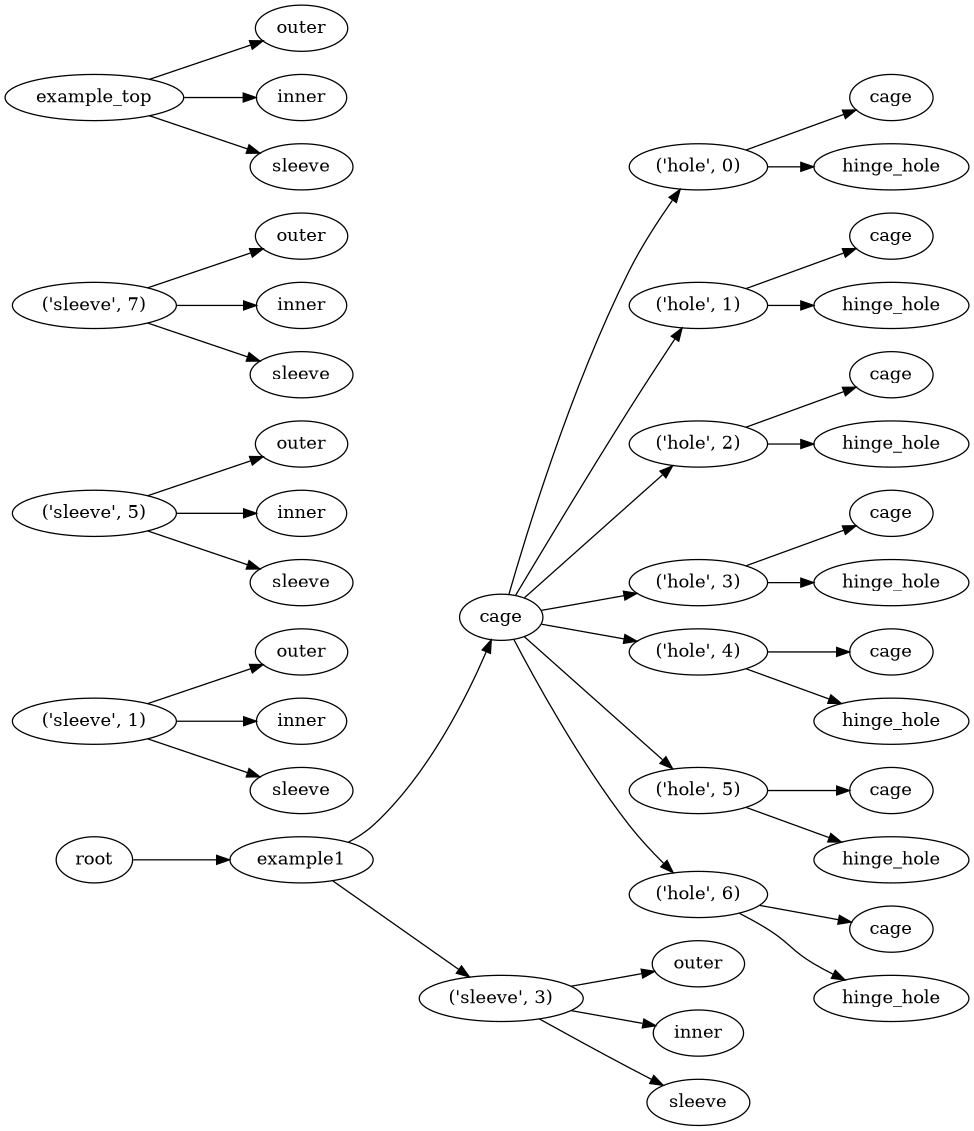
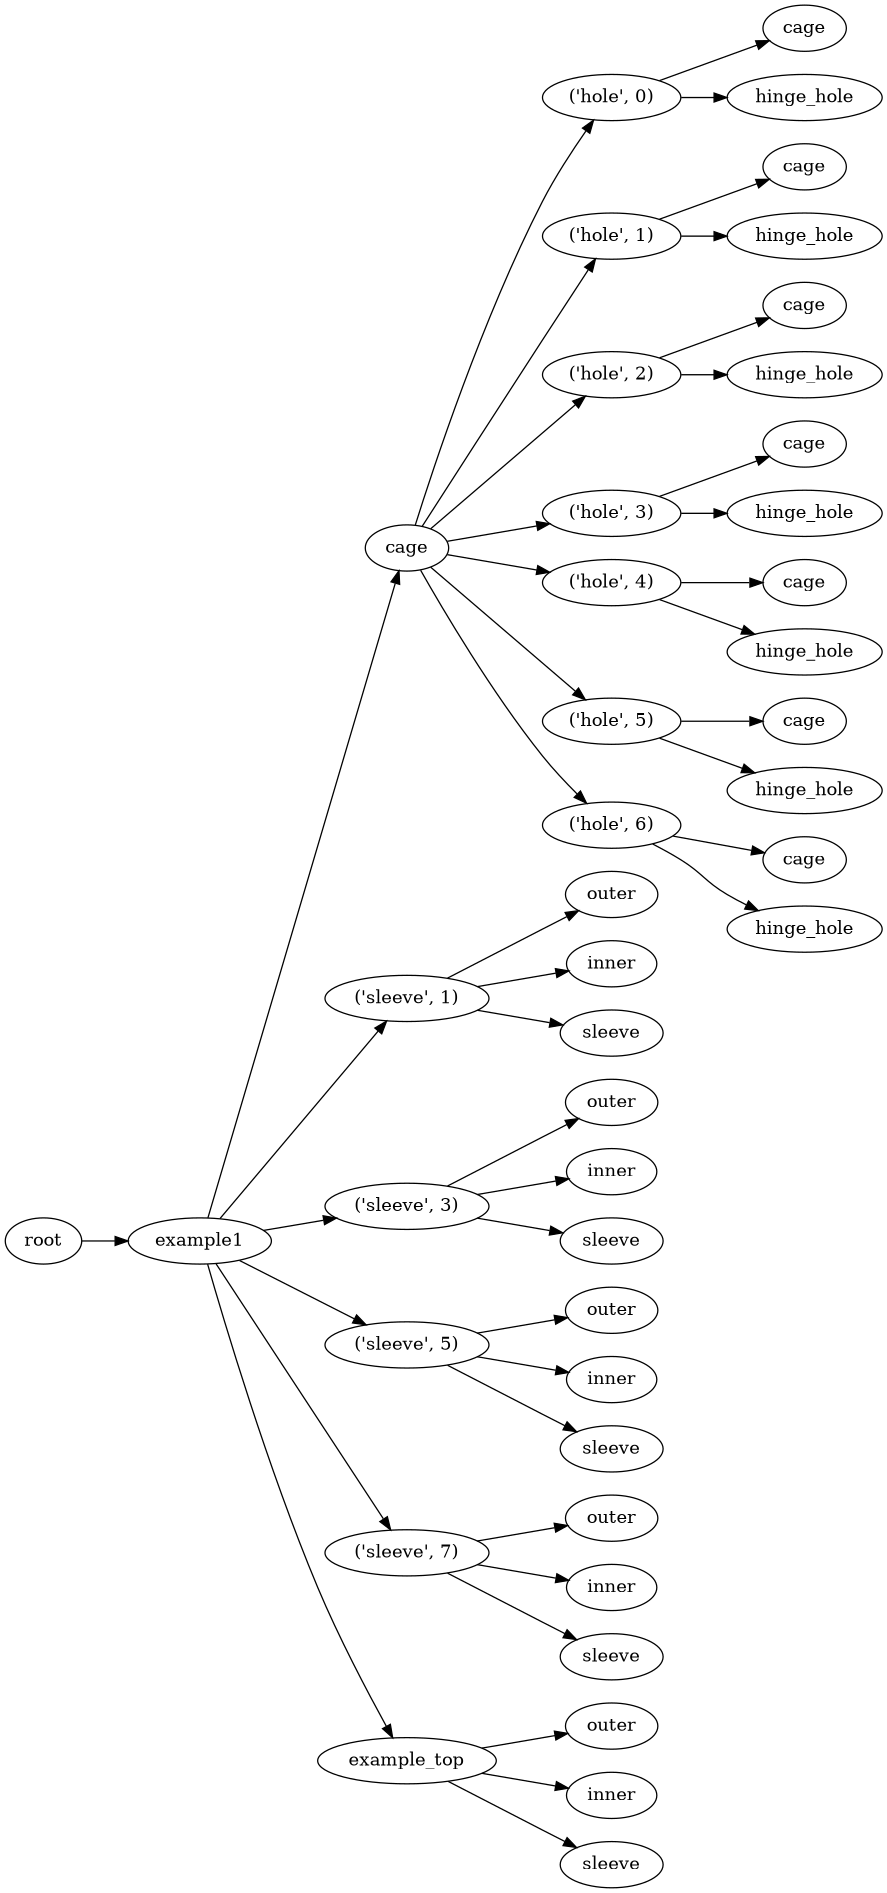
none -> (299, 1125)
none -> (297, 1290)
none -> (300, 1391)
none -> (284, 1500)
